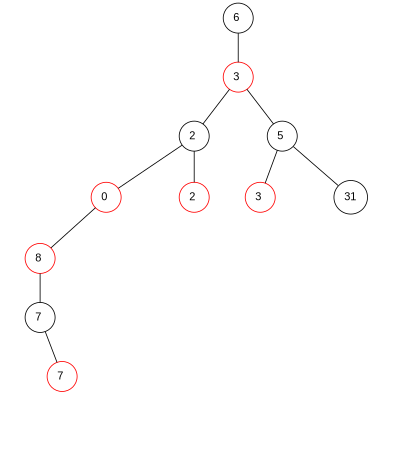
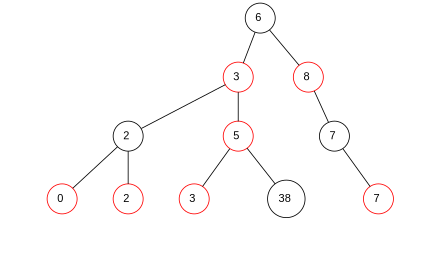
(282, 136) -> (238, 136)
(351, 197) -> (286, 199)
(73, 228) -> (284, 48)
